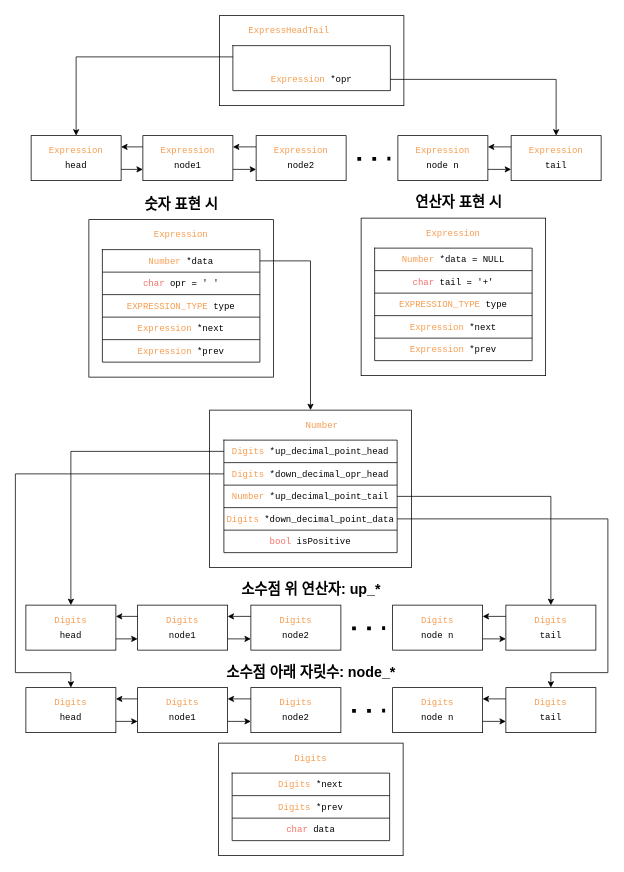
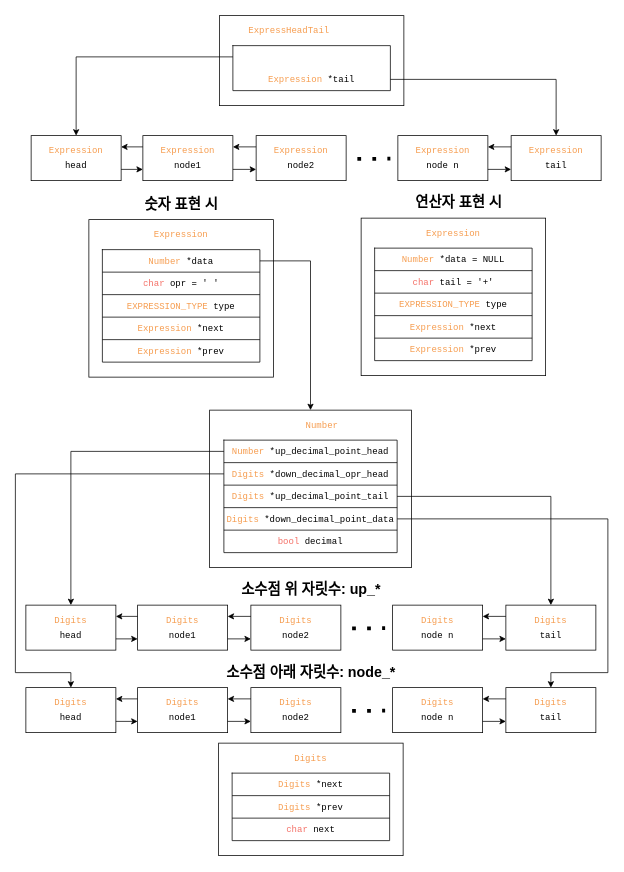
(312, 79) -> (312, 79)
(311, 451) -> (311, 451)
(311, 496) -> (311, 496)
(311, 541) -> (311, 541)
(311, 590) -> (311, 590)
(311, 829) -> (311, 829)
